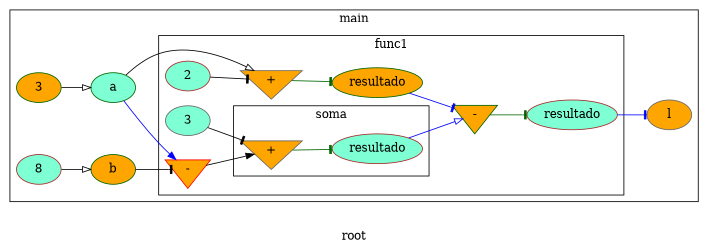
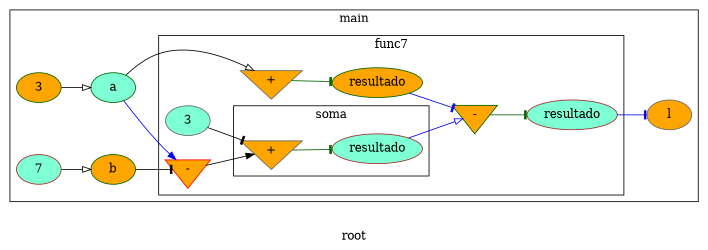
(391, 45) -> (391, 45)
(188, 76) -> none
(39, 169) -> (39, 169)
